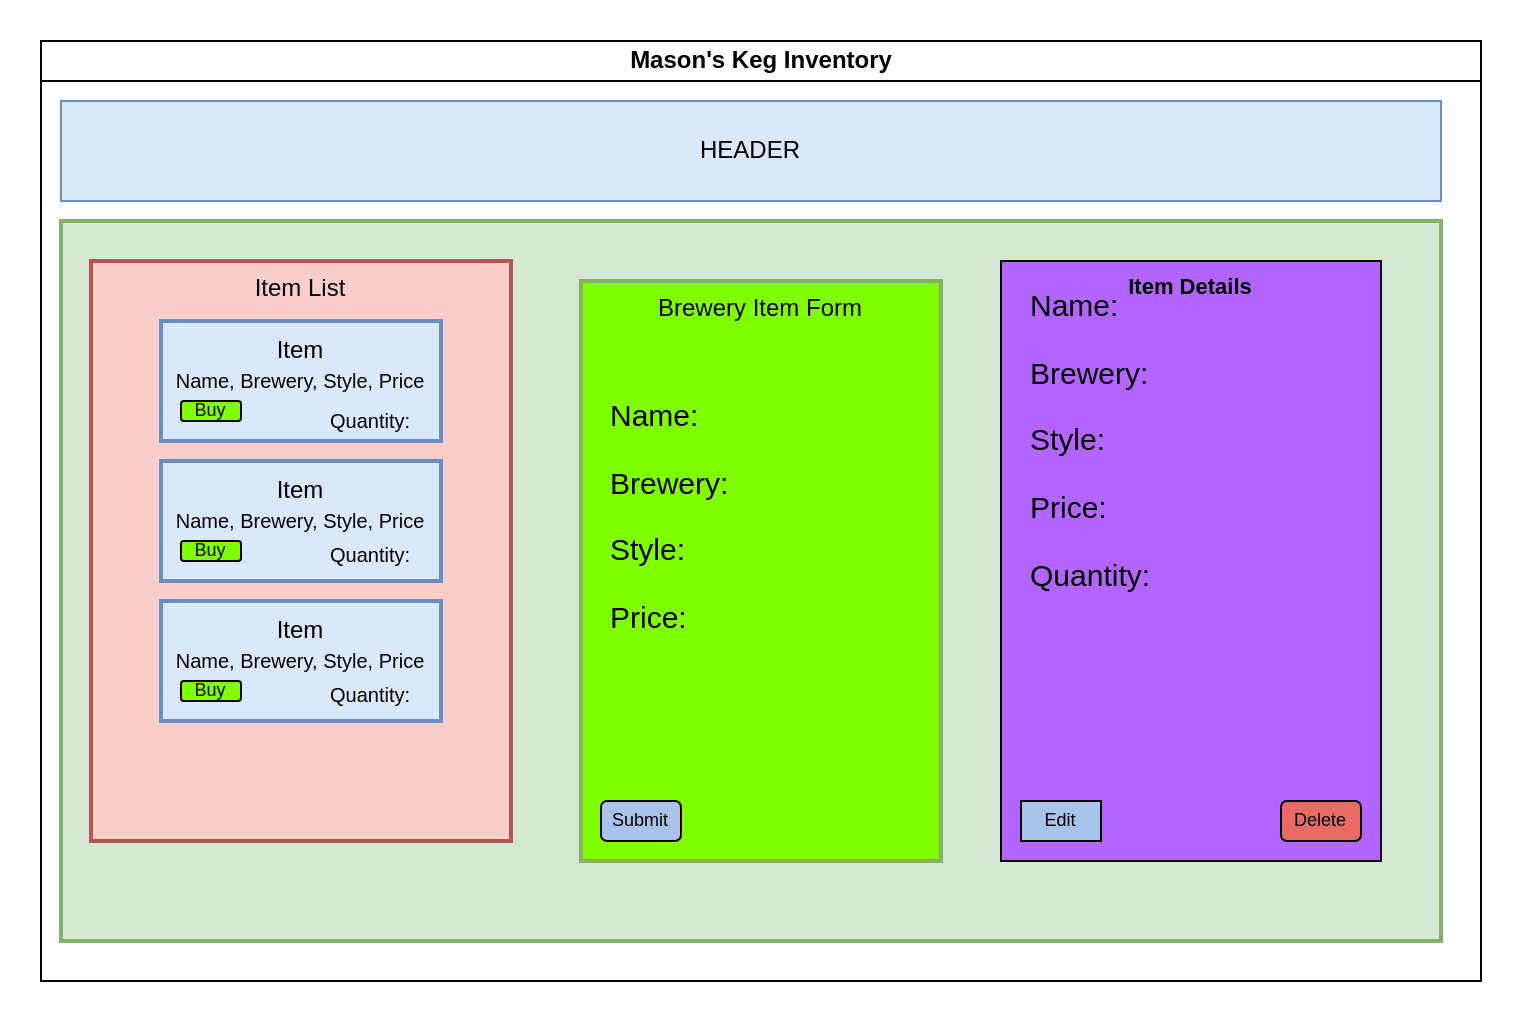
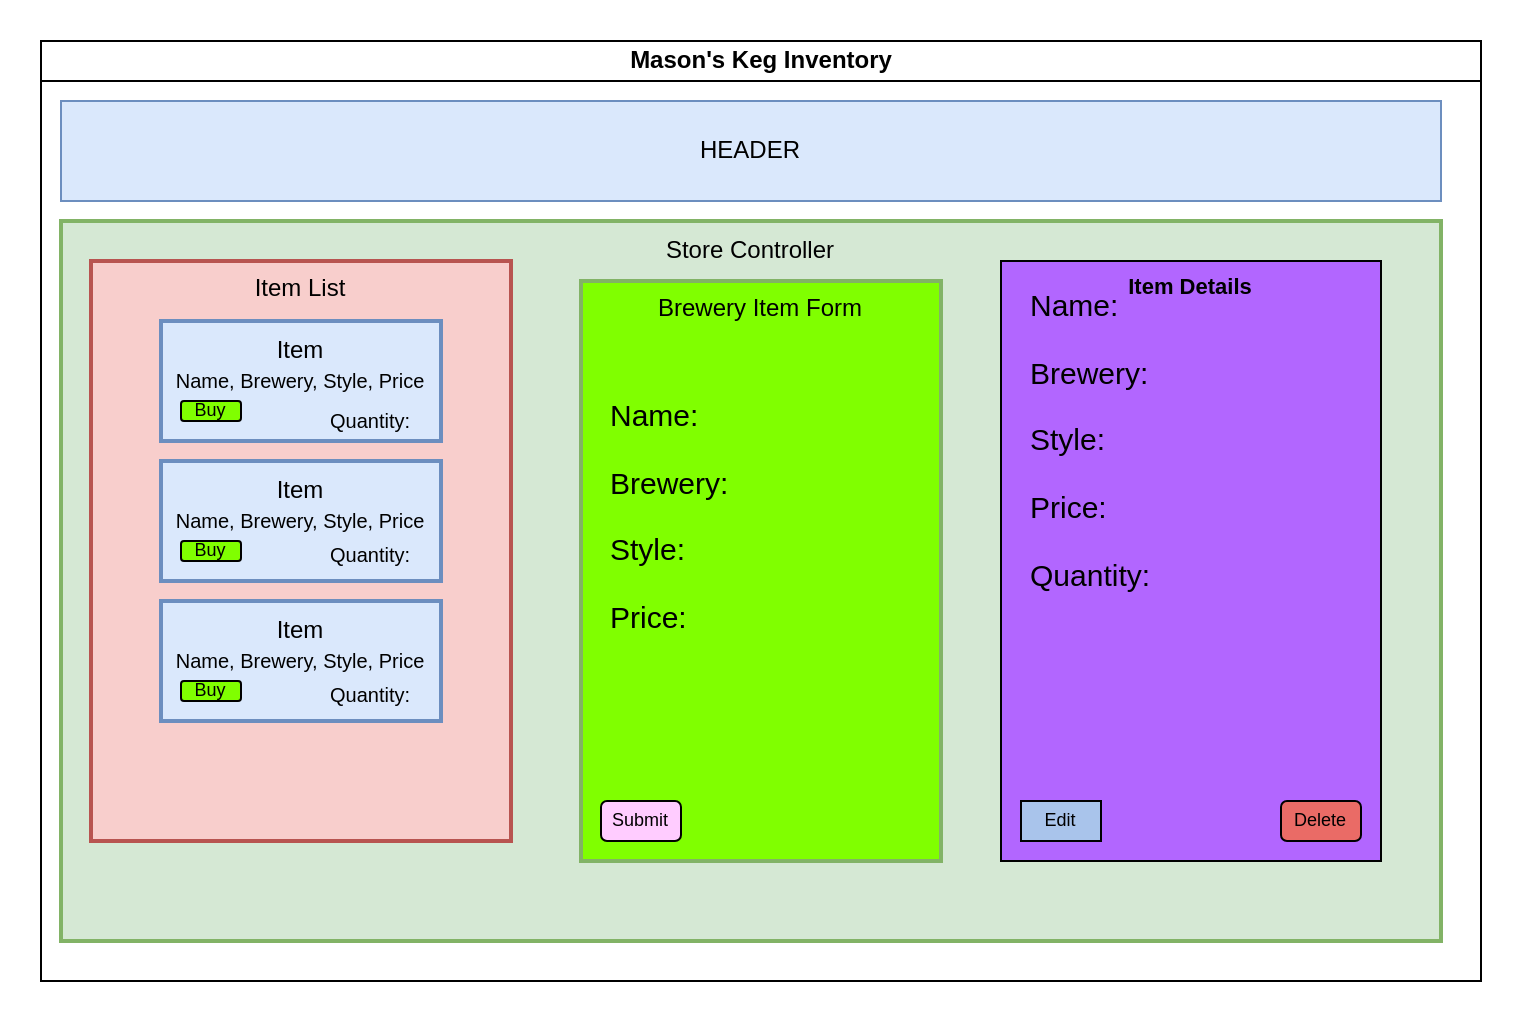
none -> (751, 251)
(641, 821) -> (641, 821)
